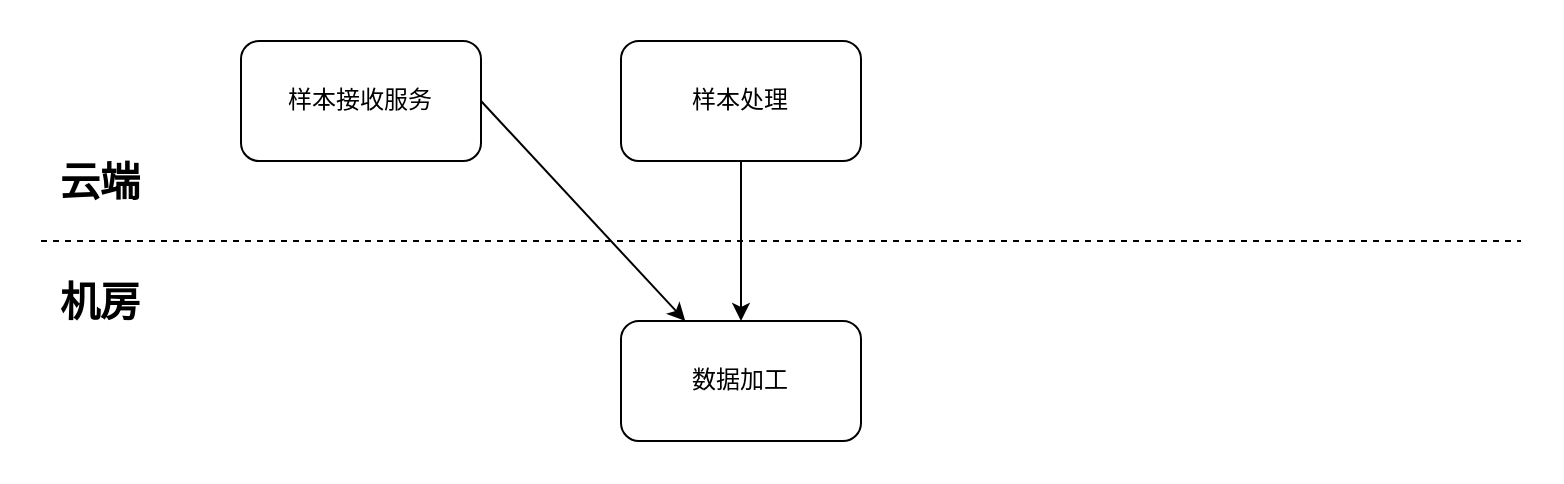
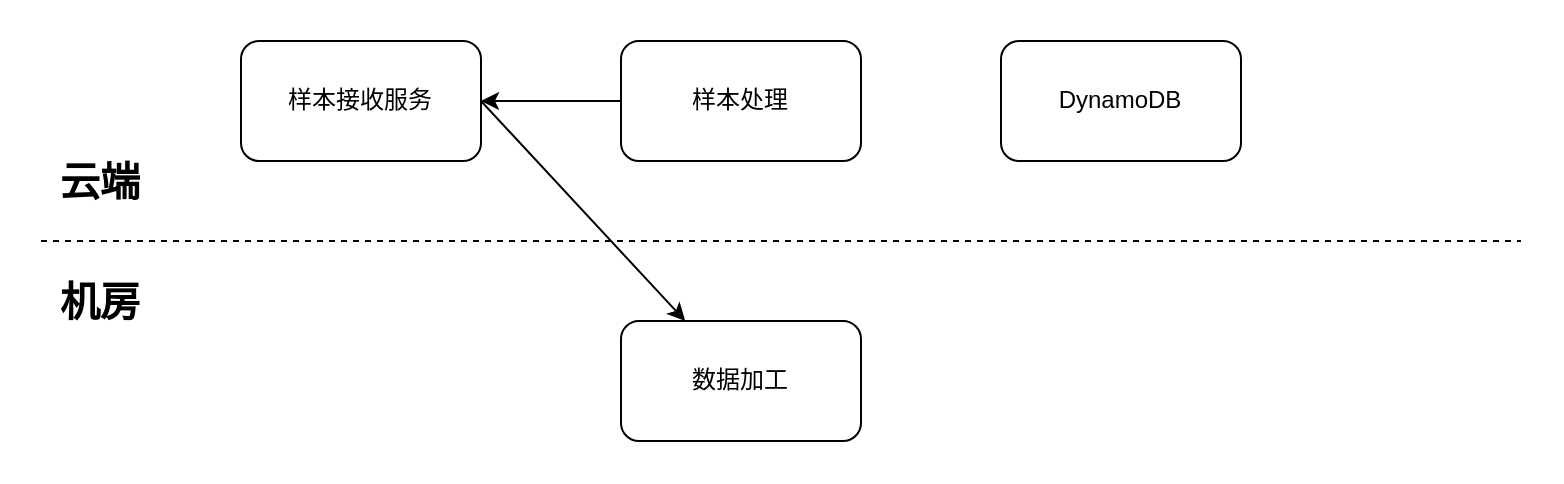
none -> (1121, 101)
(741, 234) -> (558, 101)
